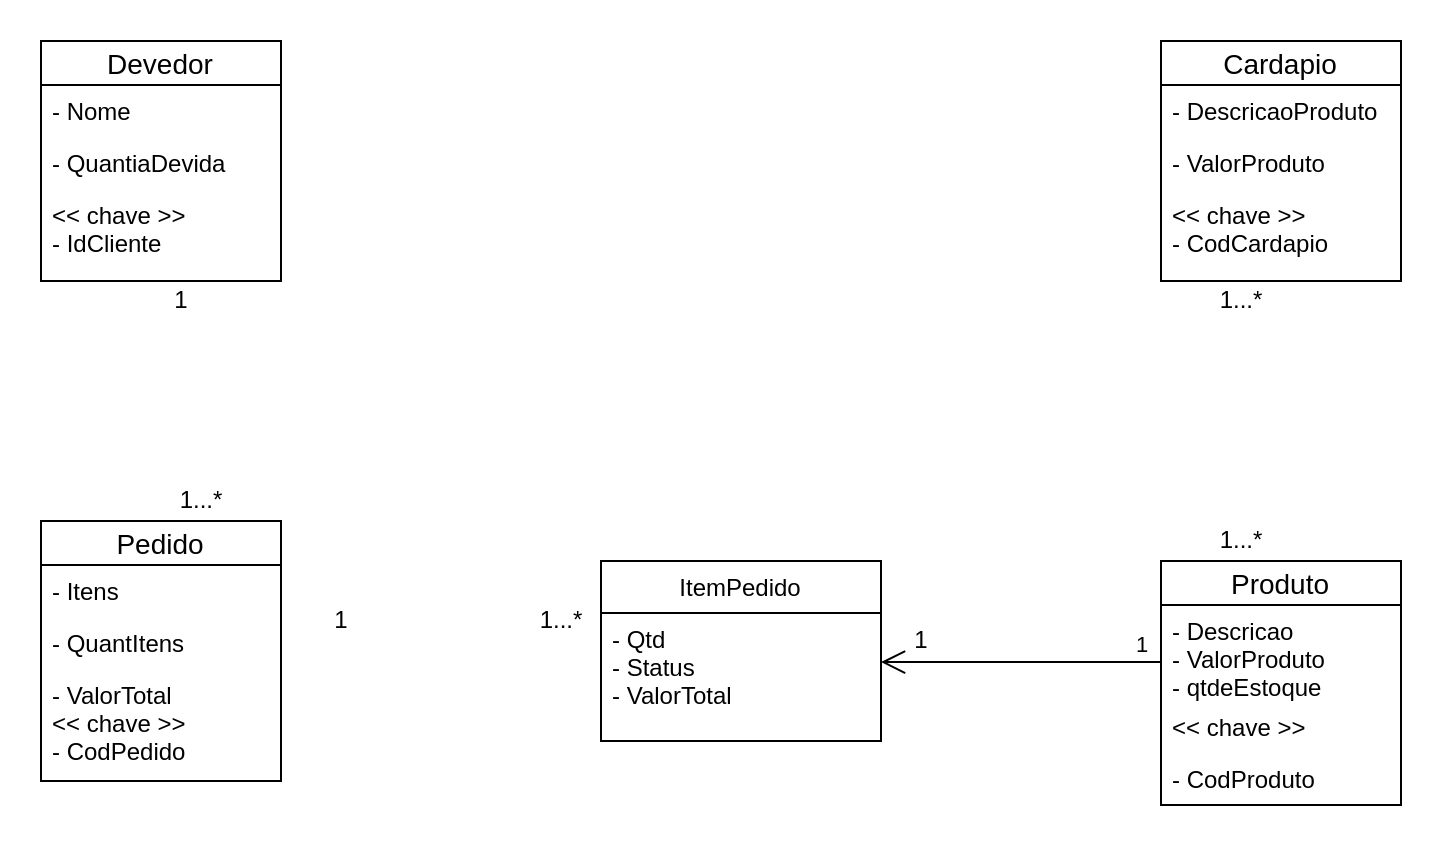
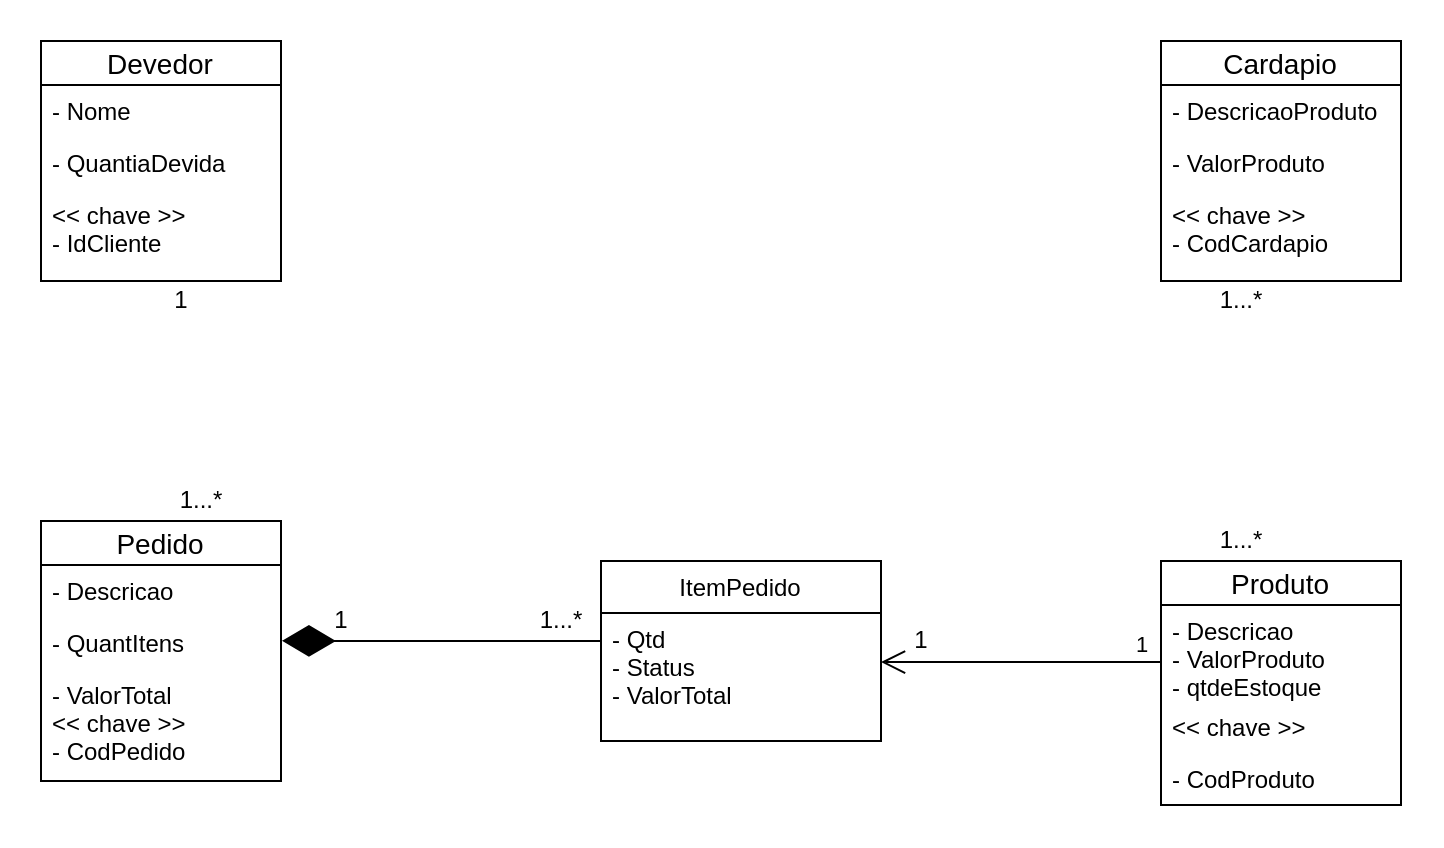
(96, 592) -> (120, 592)
none -> (468, 641)
